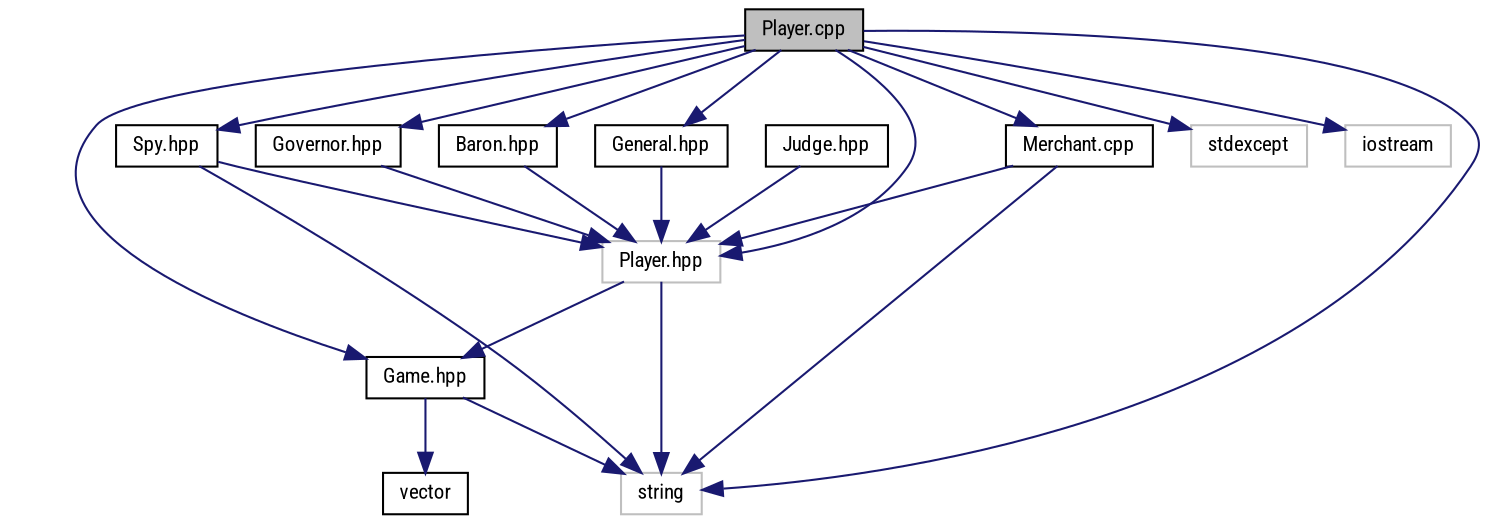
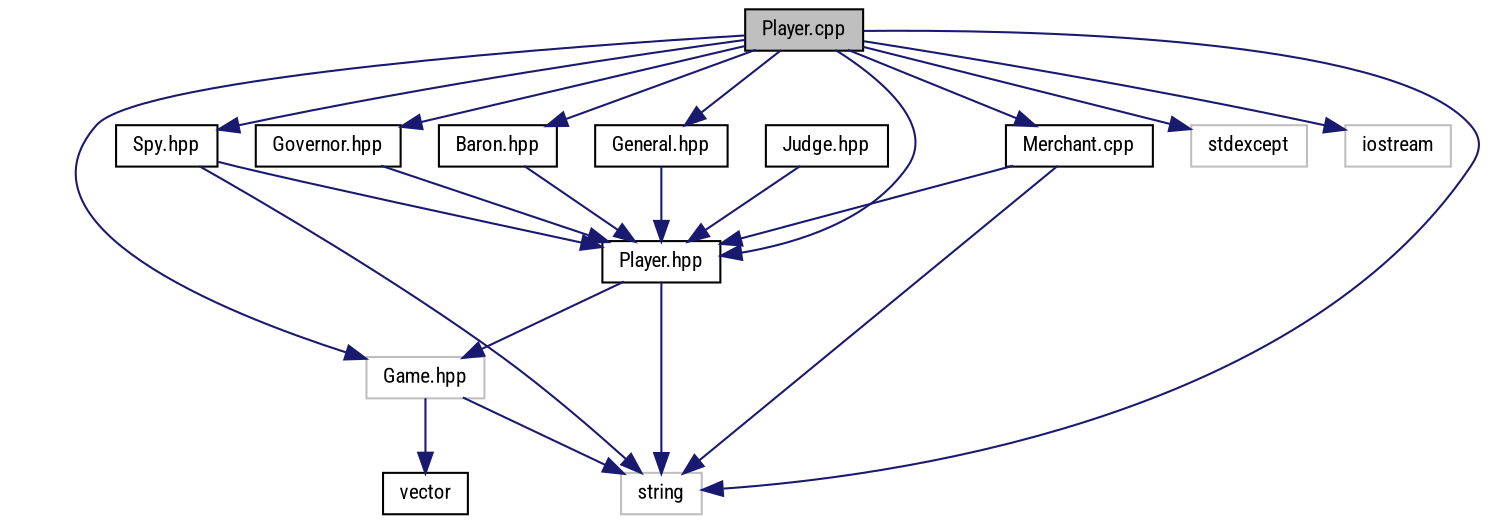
(661, 262) -> (661, 262)
(425, 378) -> (425, 378)
